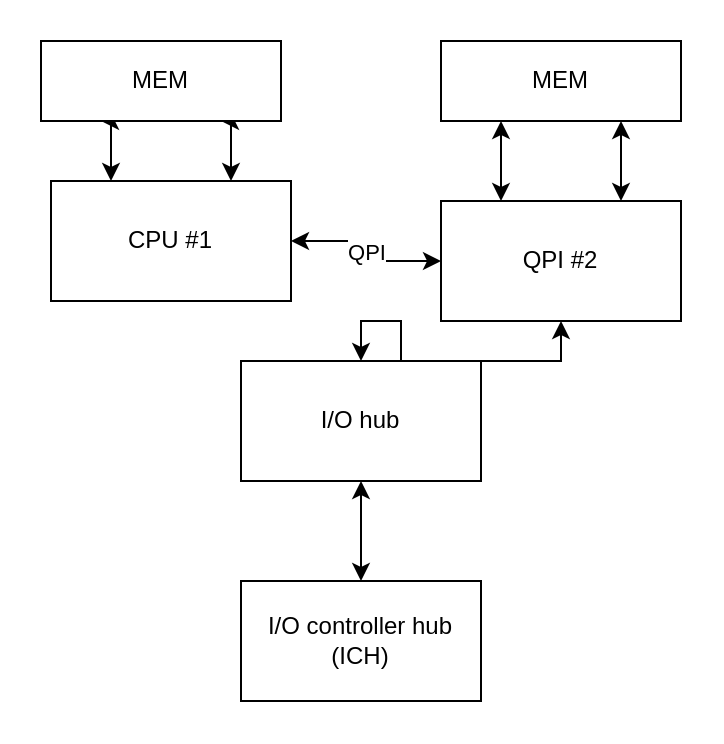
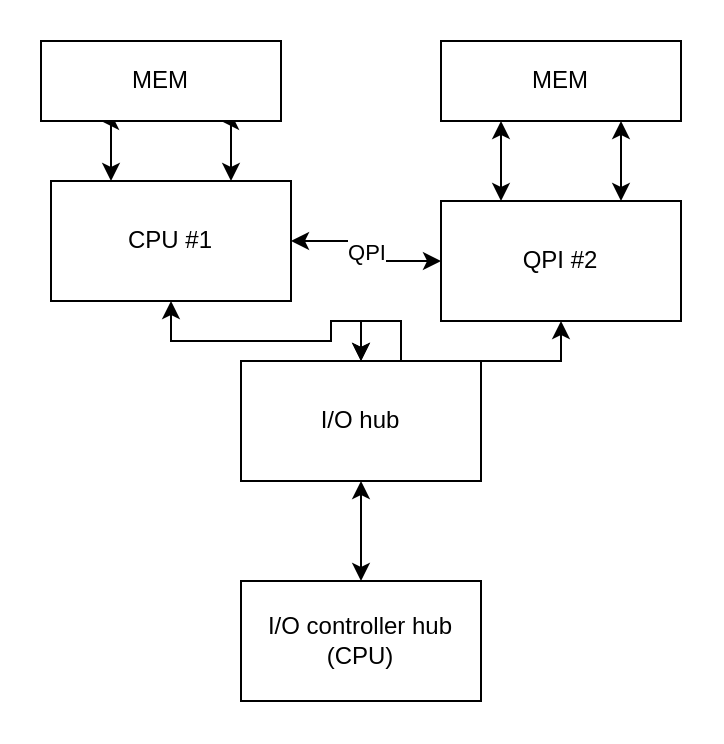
none -> (261, 341)
(361, 641) -> (361, 641)
